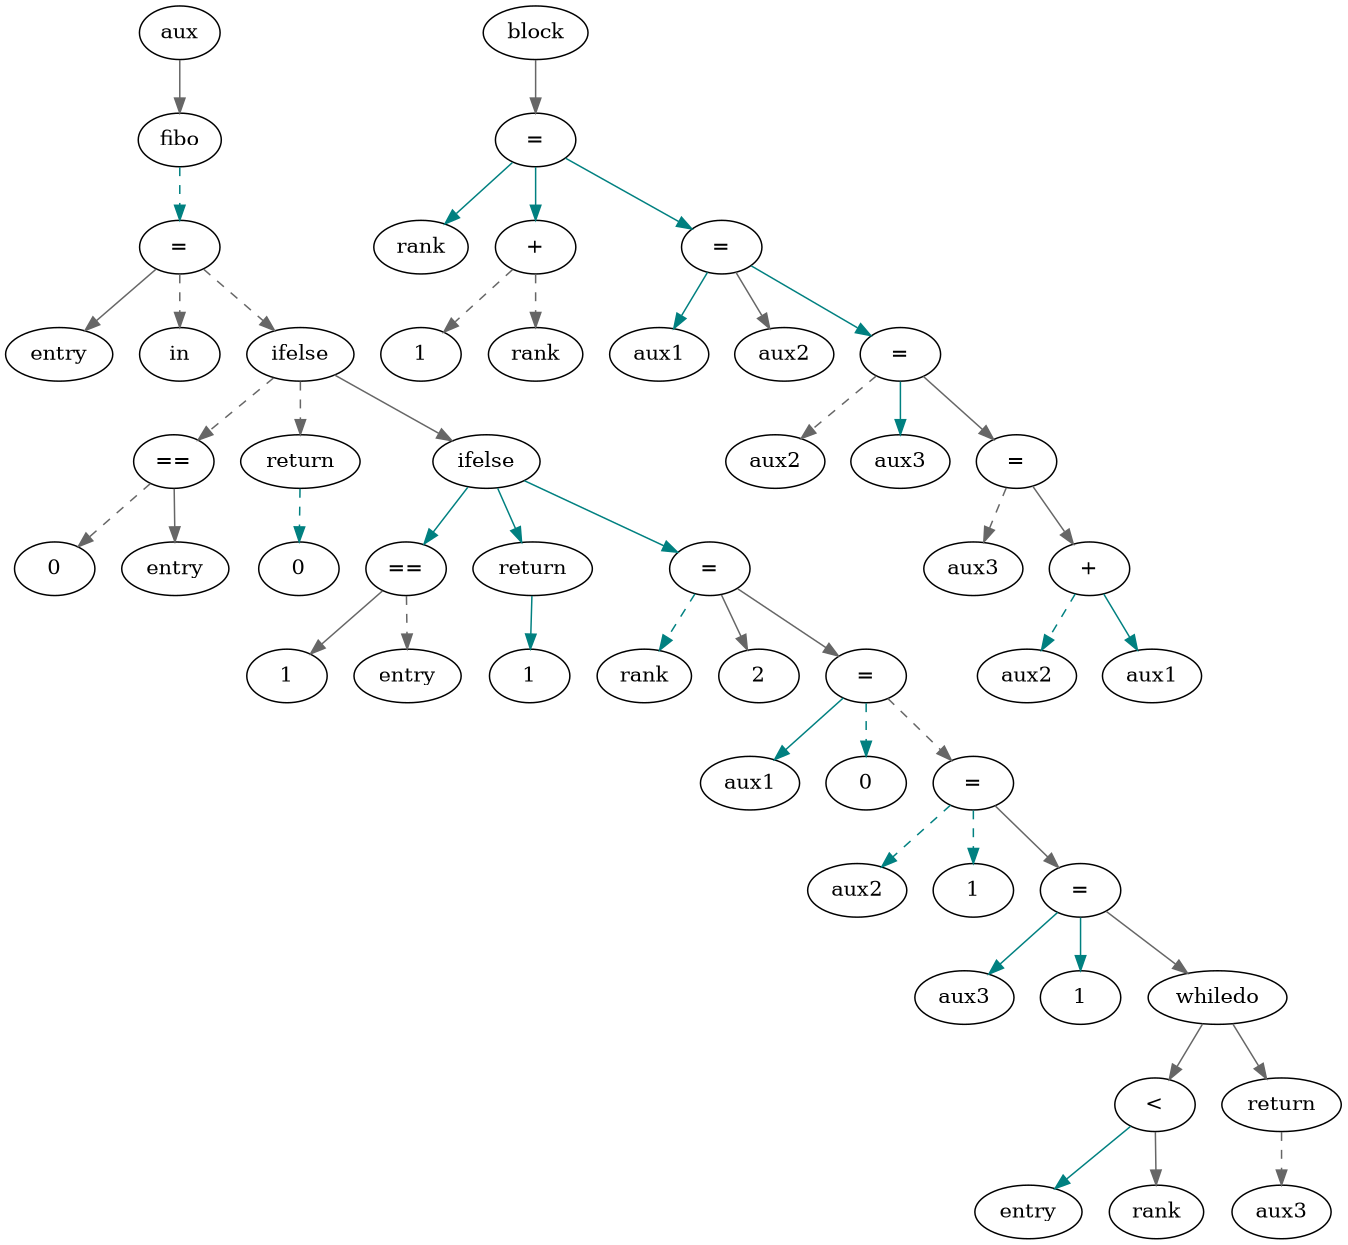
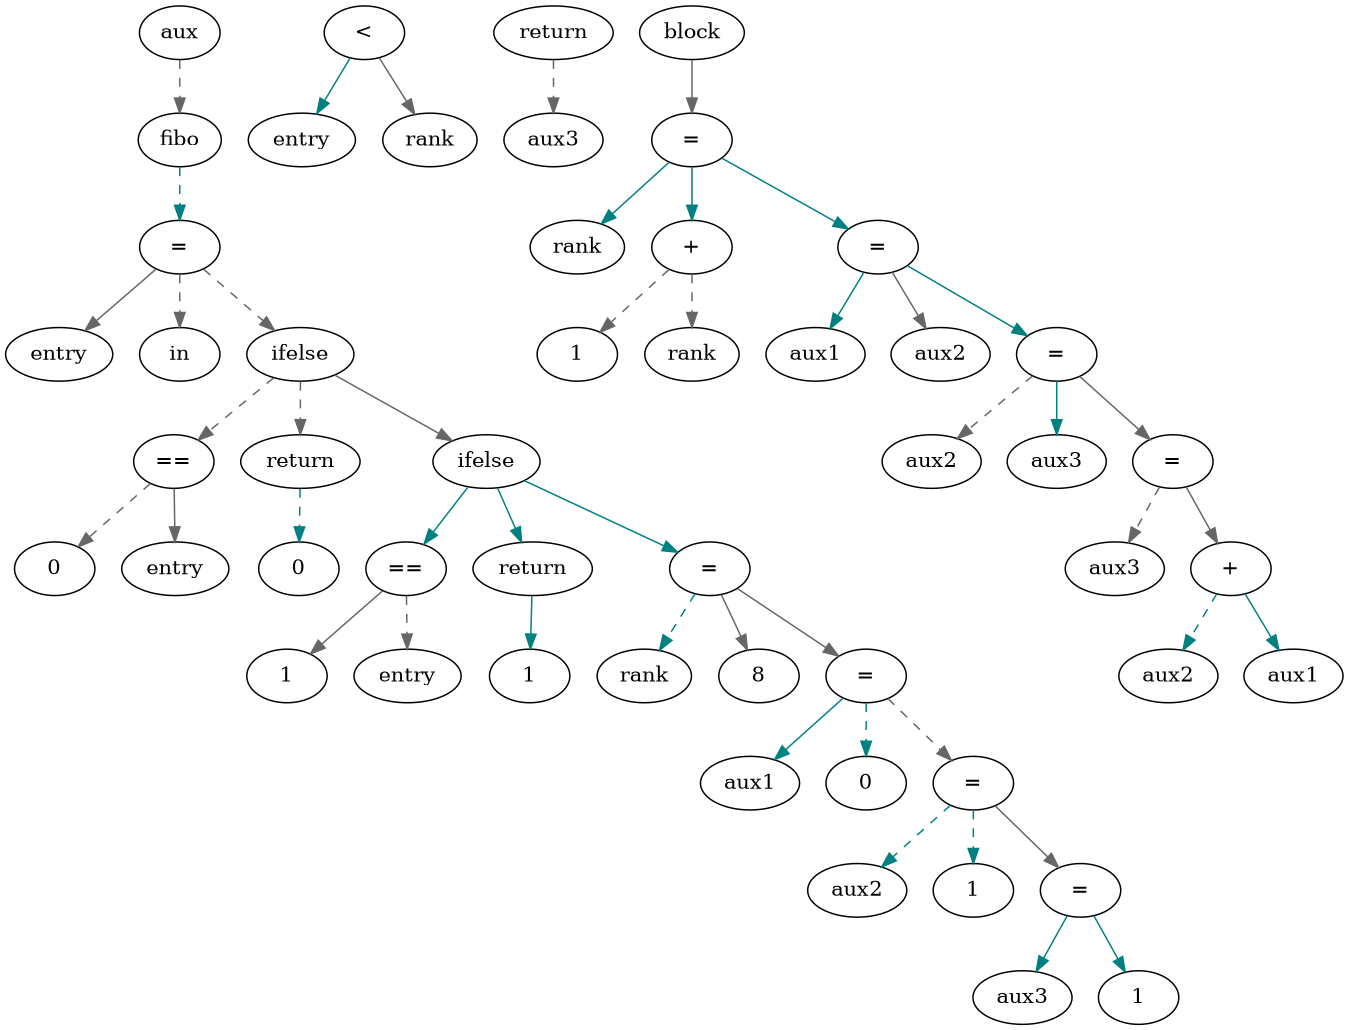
(180, 79) -> (180, 79)
(759, 676) -> (759, 676)
(1218, 998) -> none
